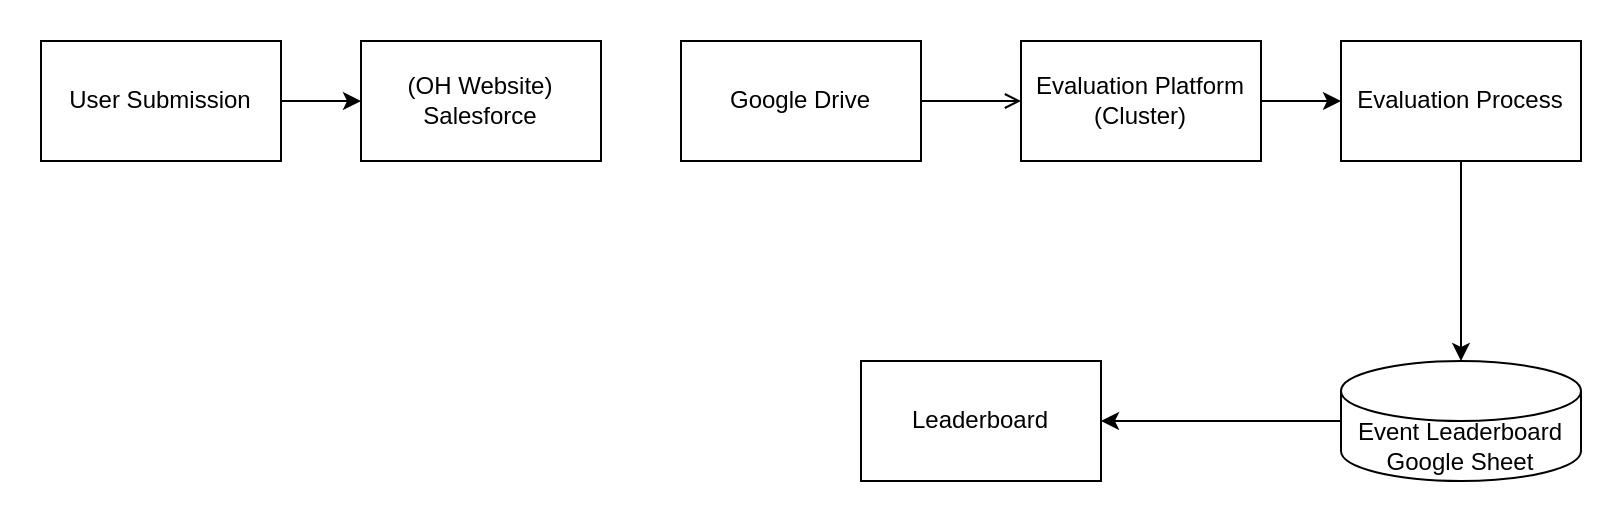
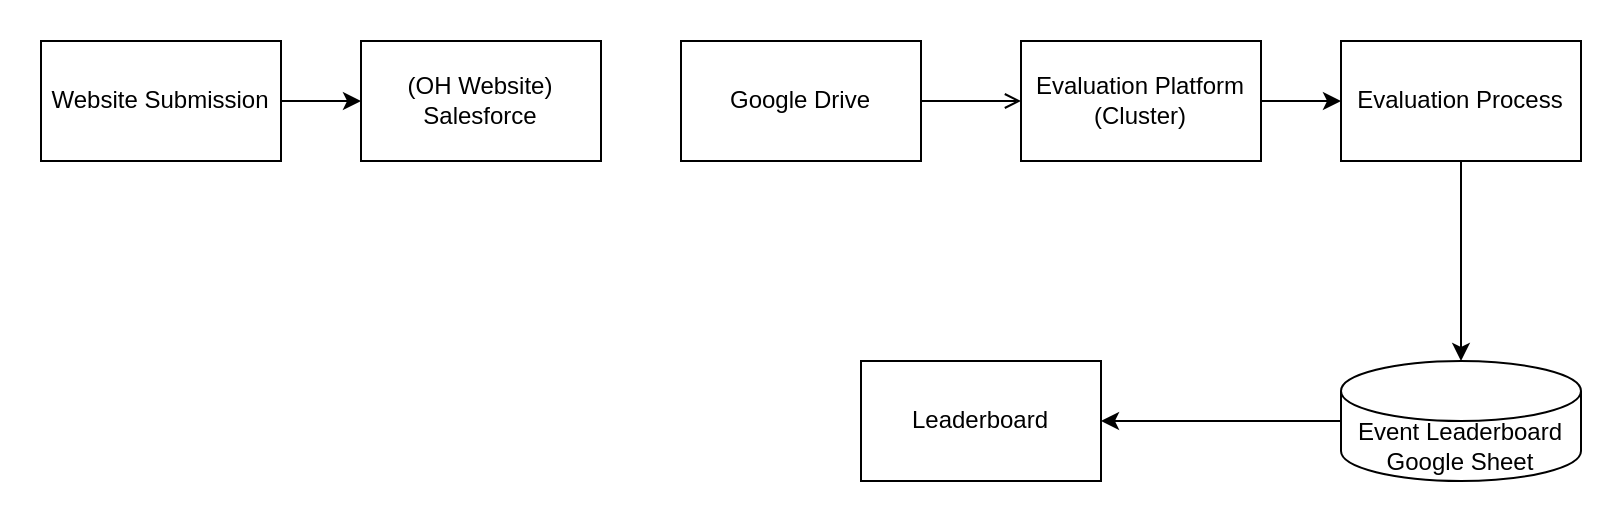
(161, 101) -> (161, 101)
